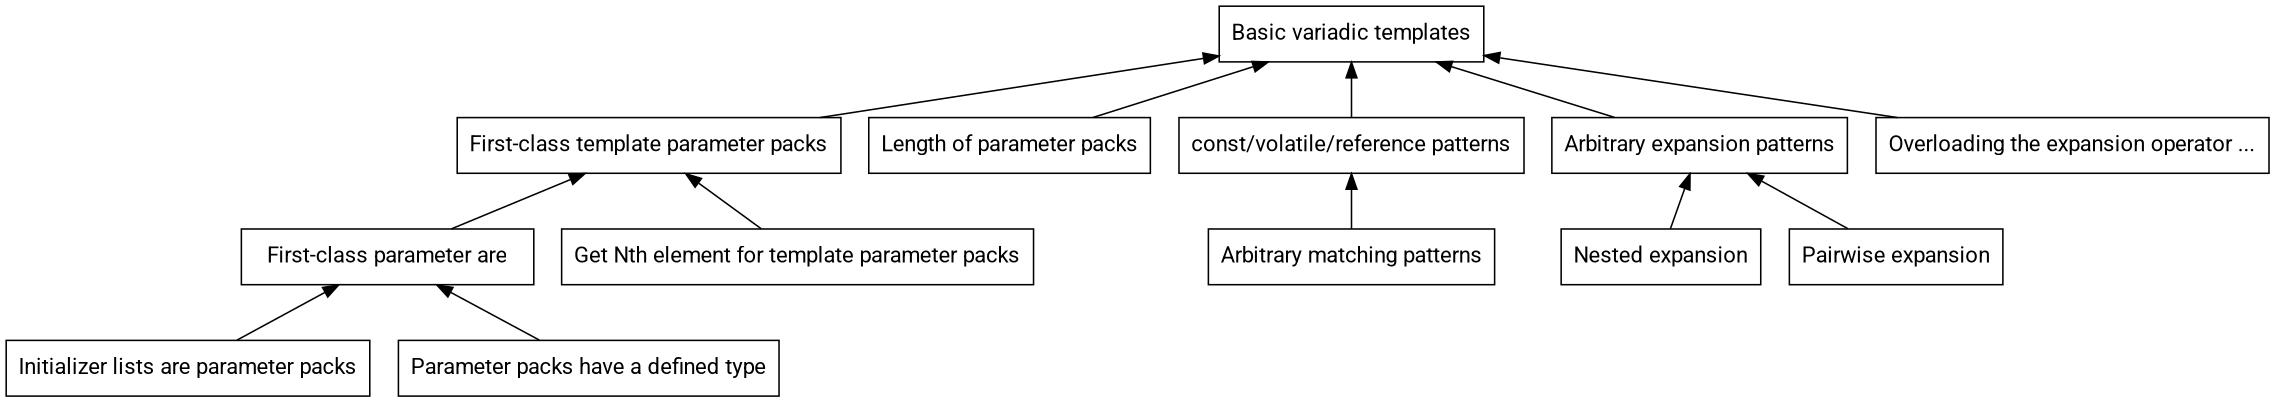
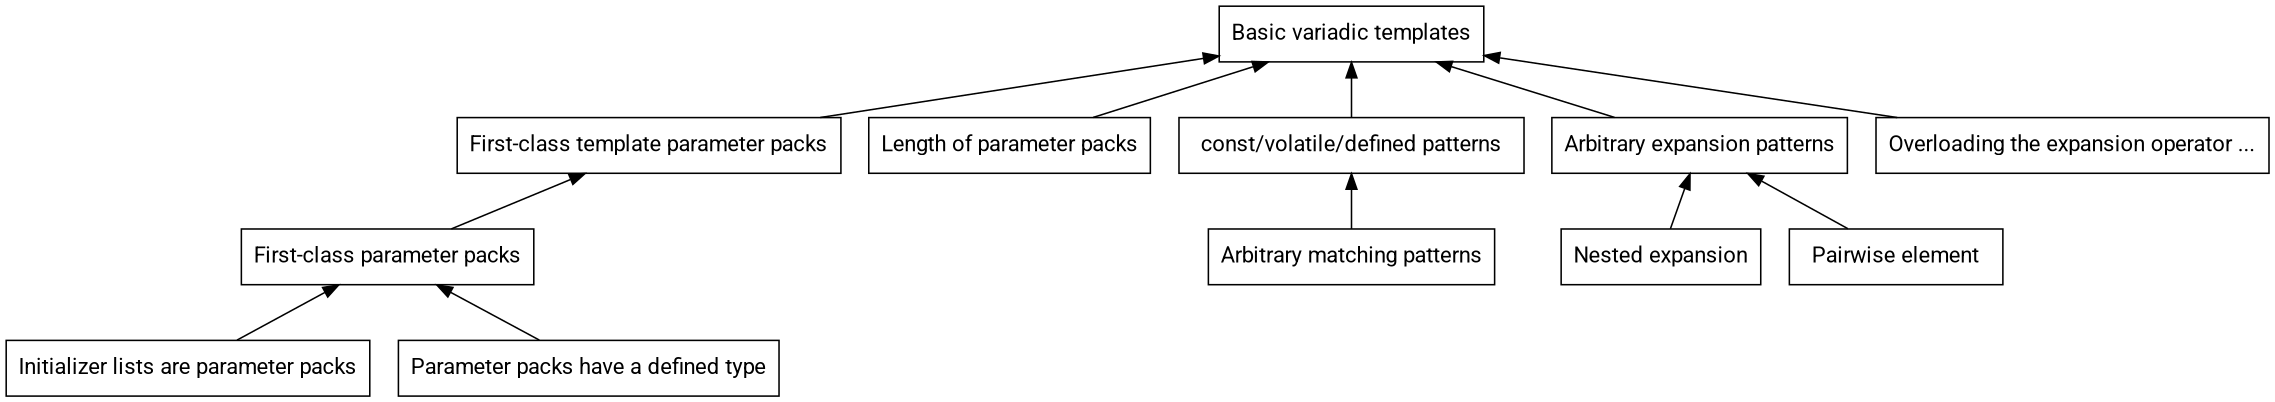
(1351, 145) -> (1351, 145)
(388, 257) -> (388, 257)
(798, 257) -> none
(1896, 257) -> (1896, 257)
